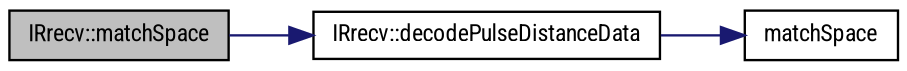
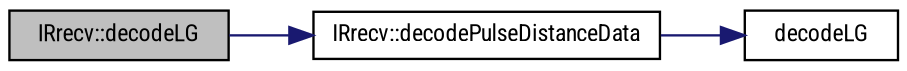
(119, 35) -> (119, 35)
(821, 35) -> (821, 35)
